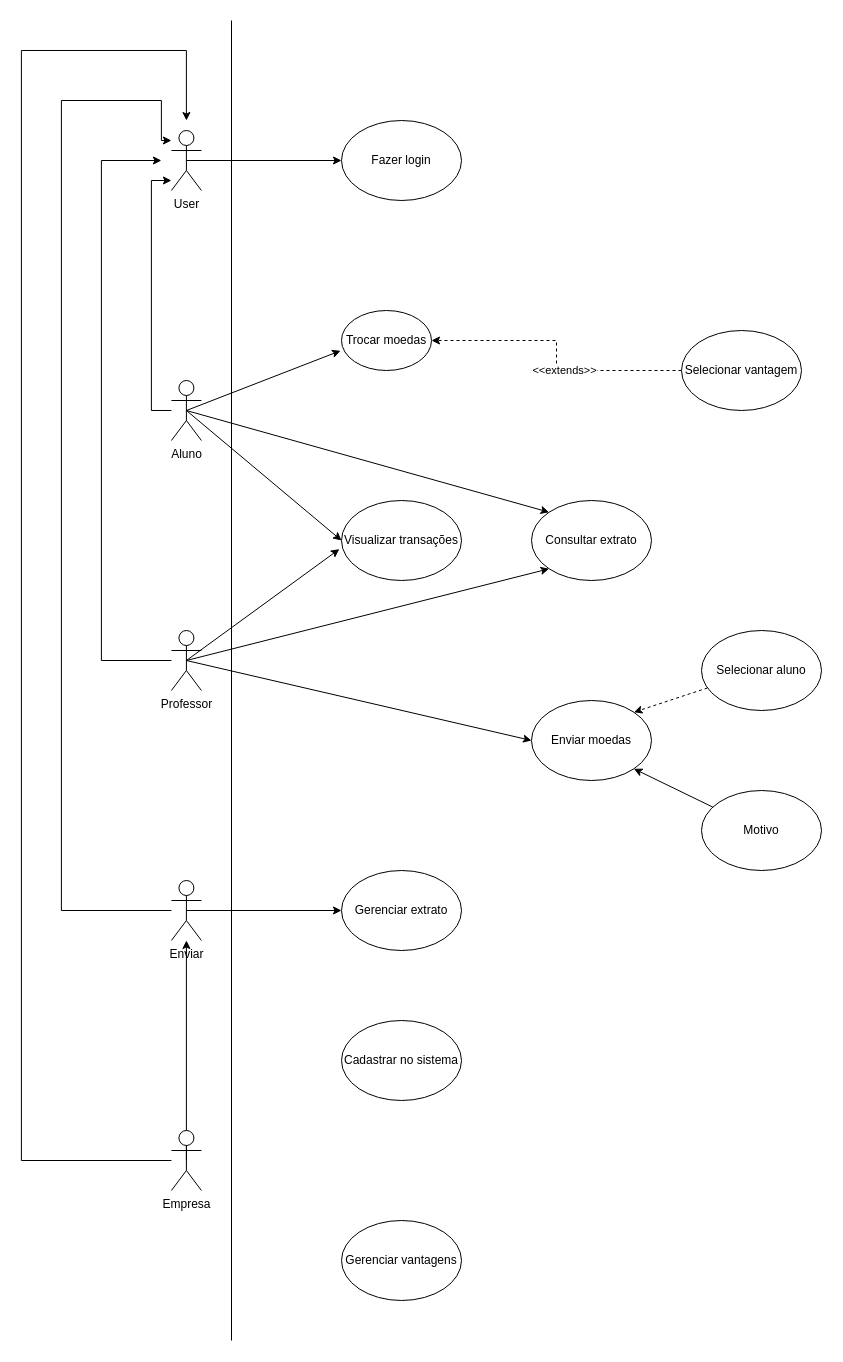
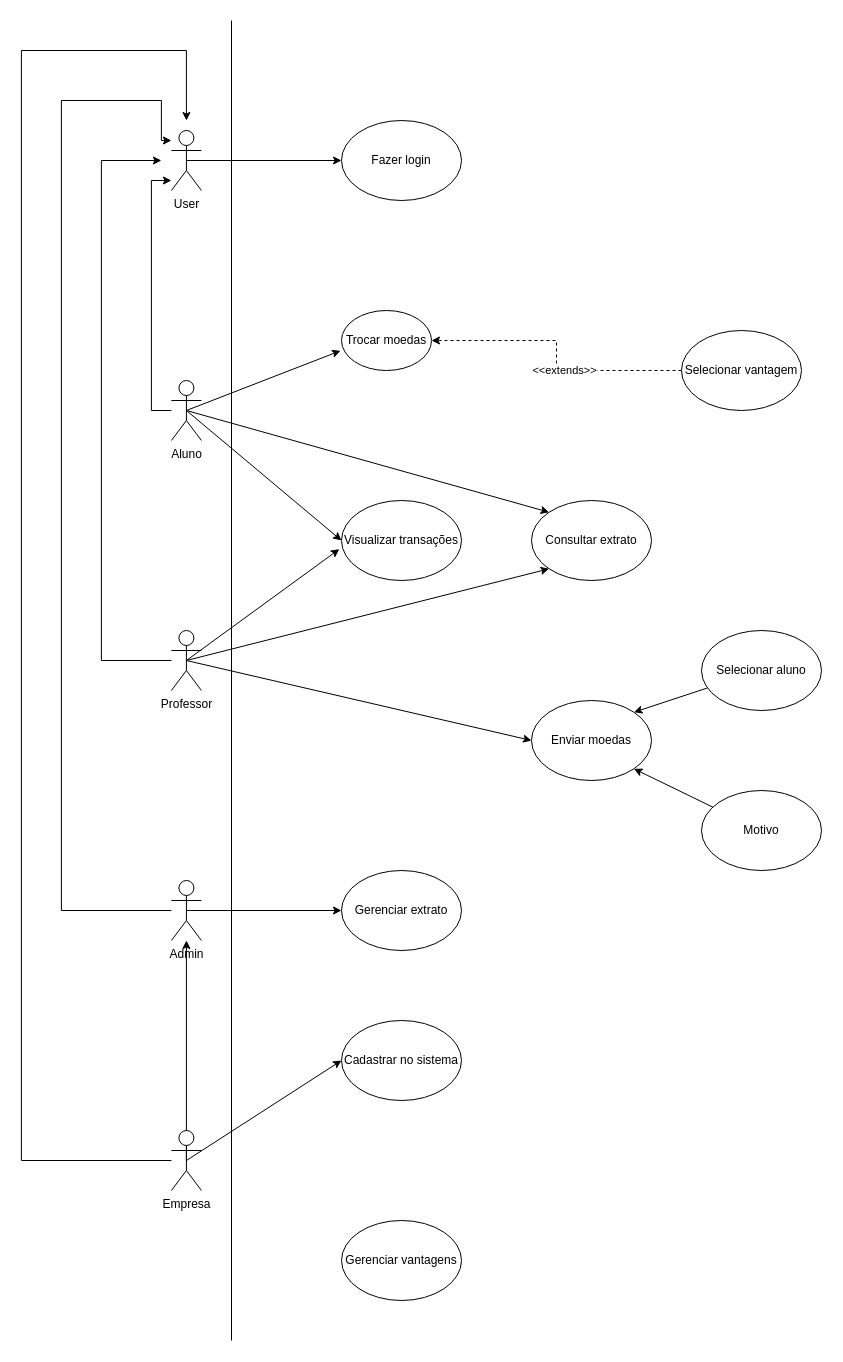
(672, 700) -> (672, 700)
(187, 955) -> (187, 955)
none -> (269, 1107)
